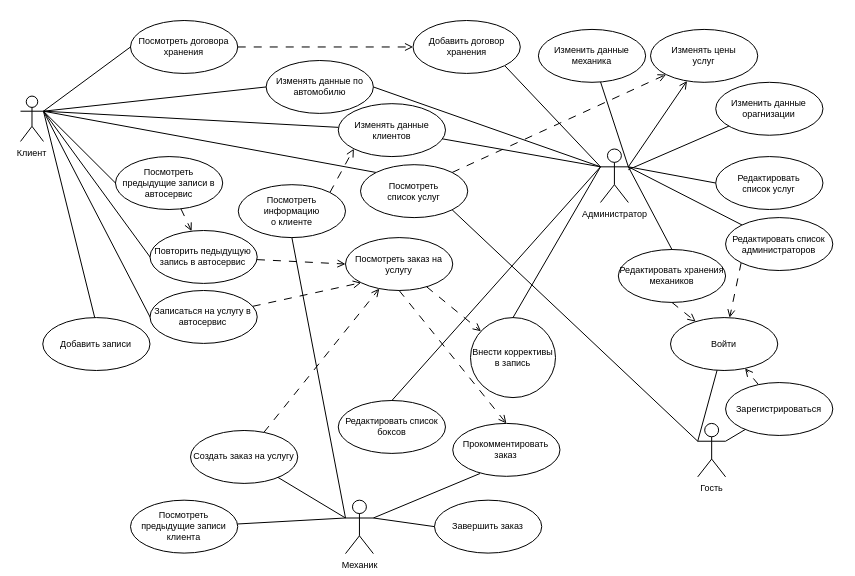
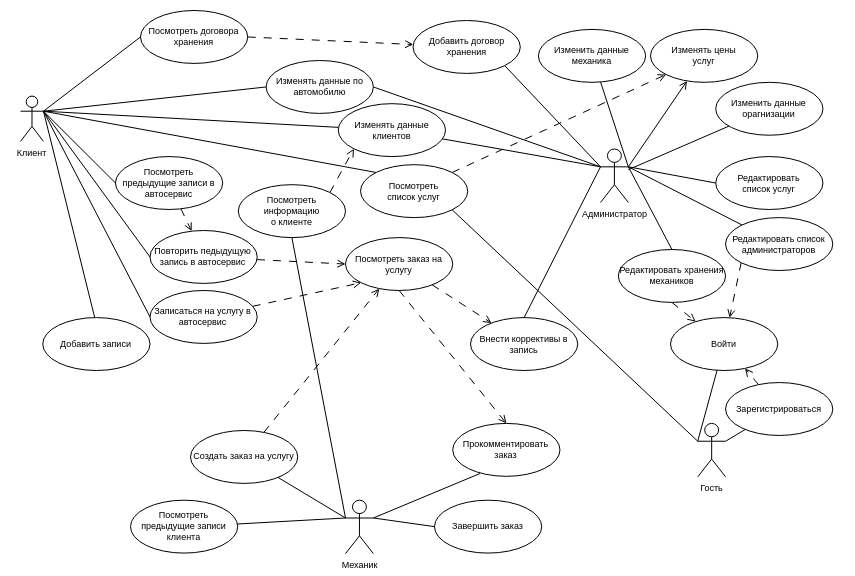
(184, 47) -> (194, 37)
(493, 288) -> none
(513, 358) -> (524, 344)
(392, 427) -> none
